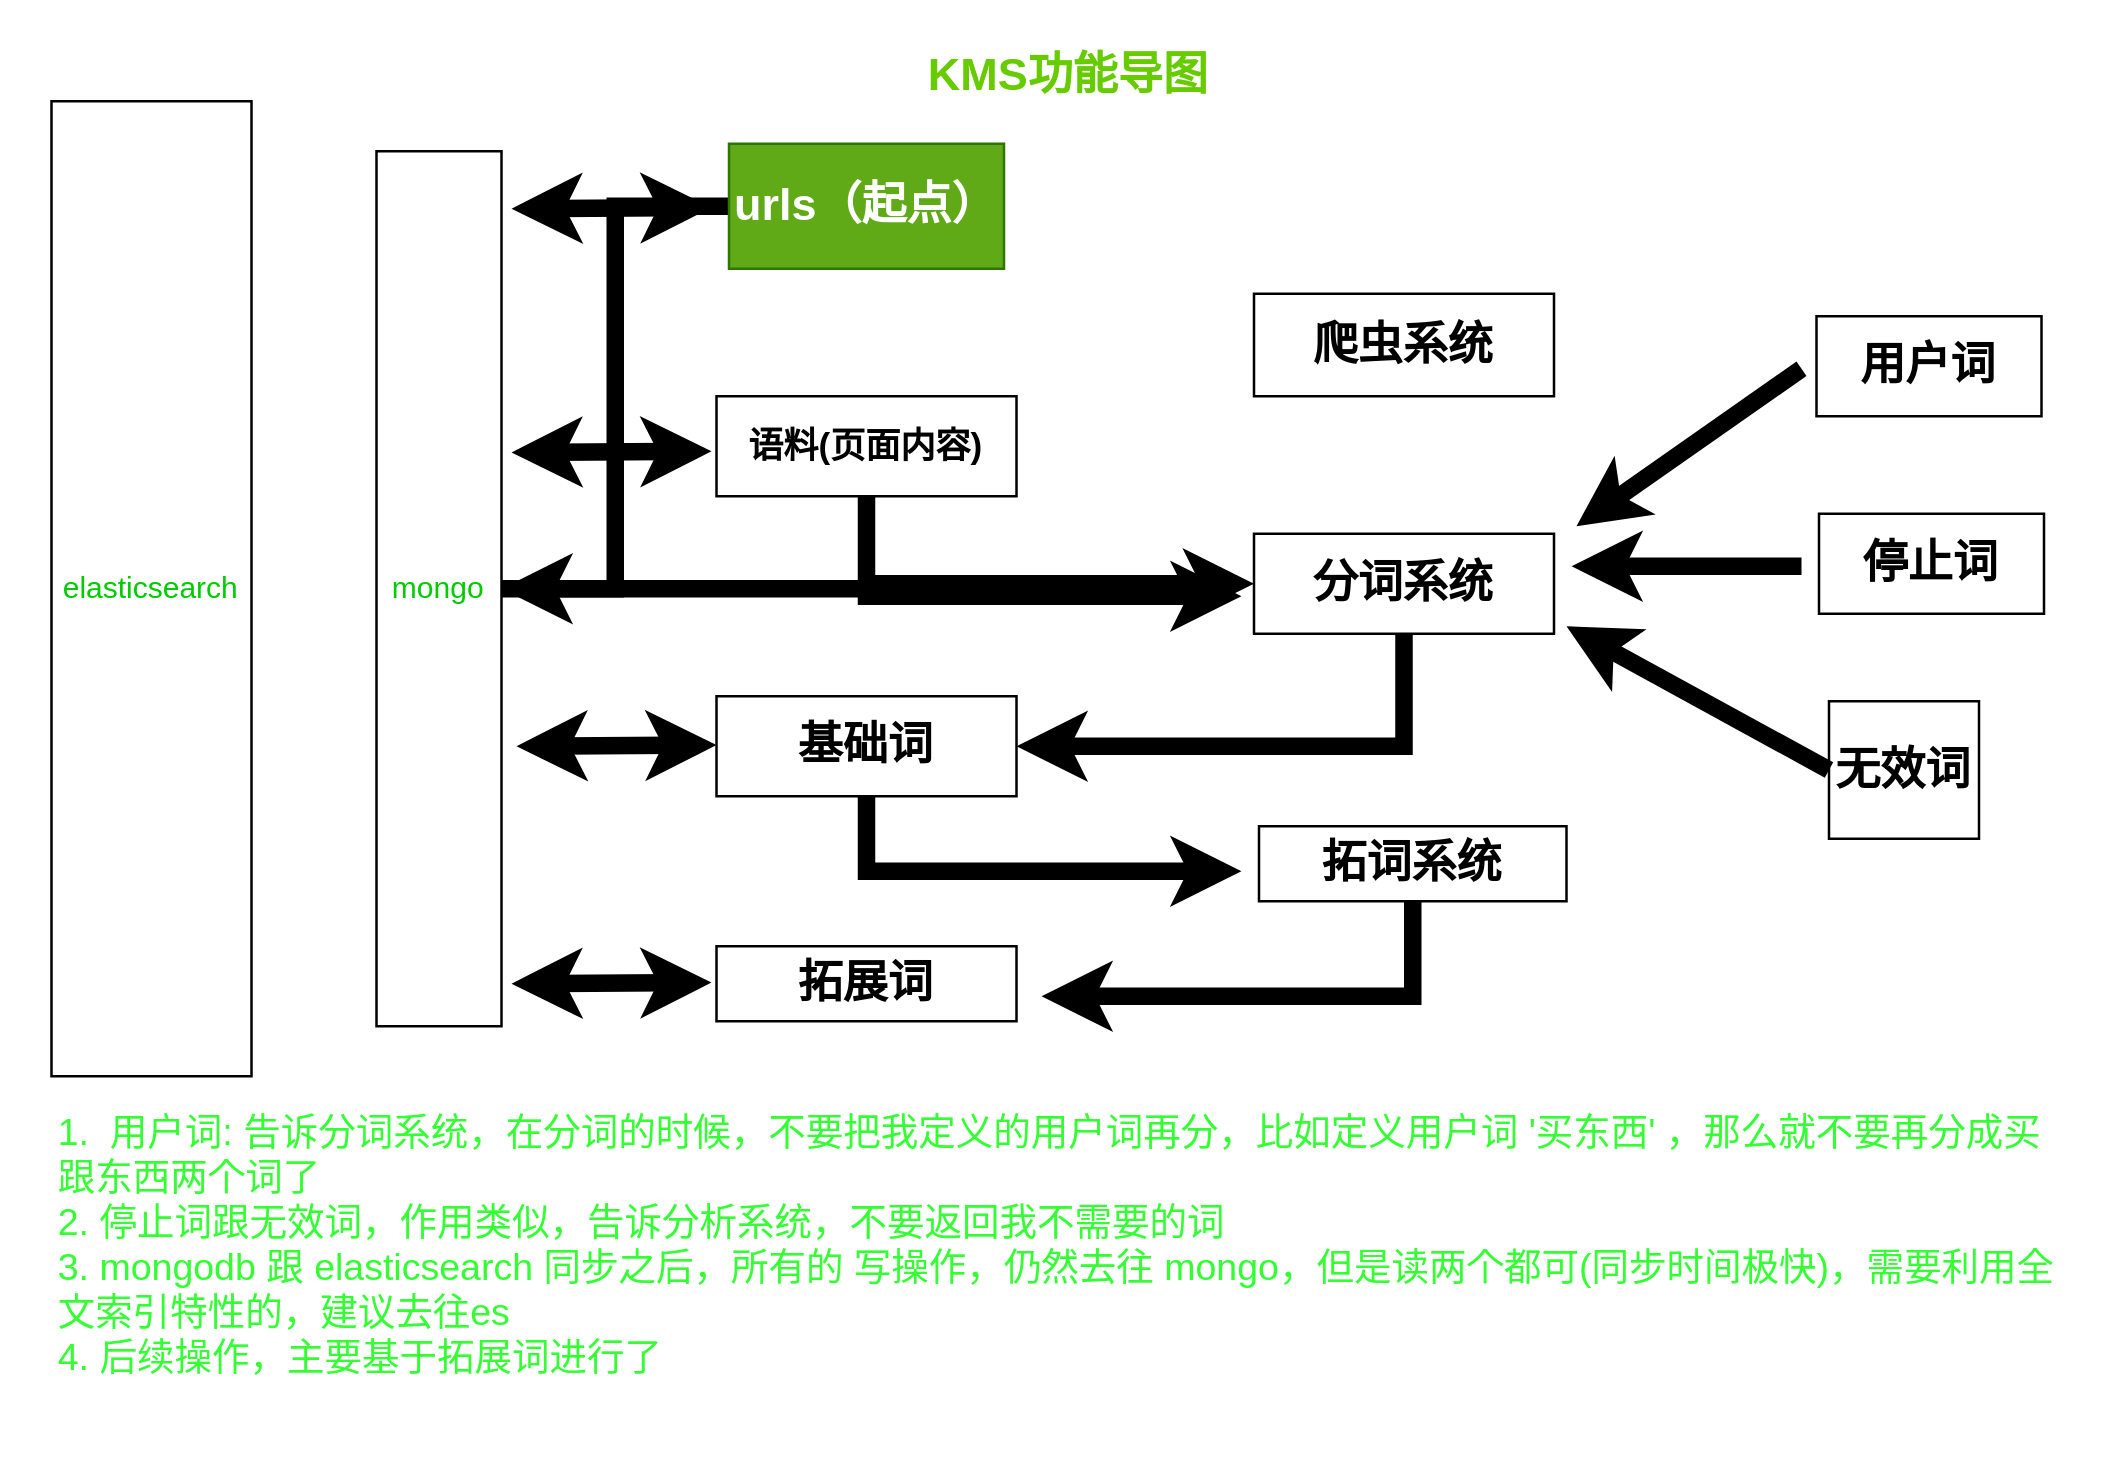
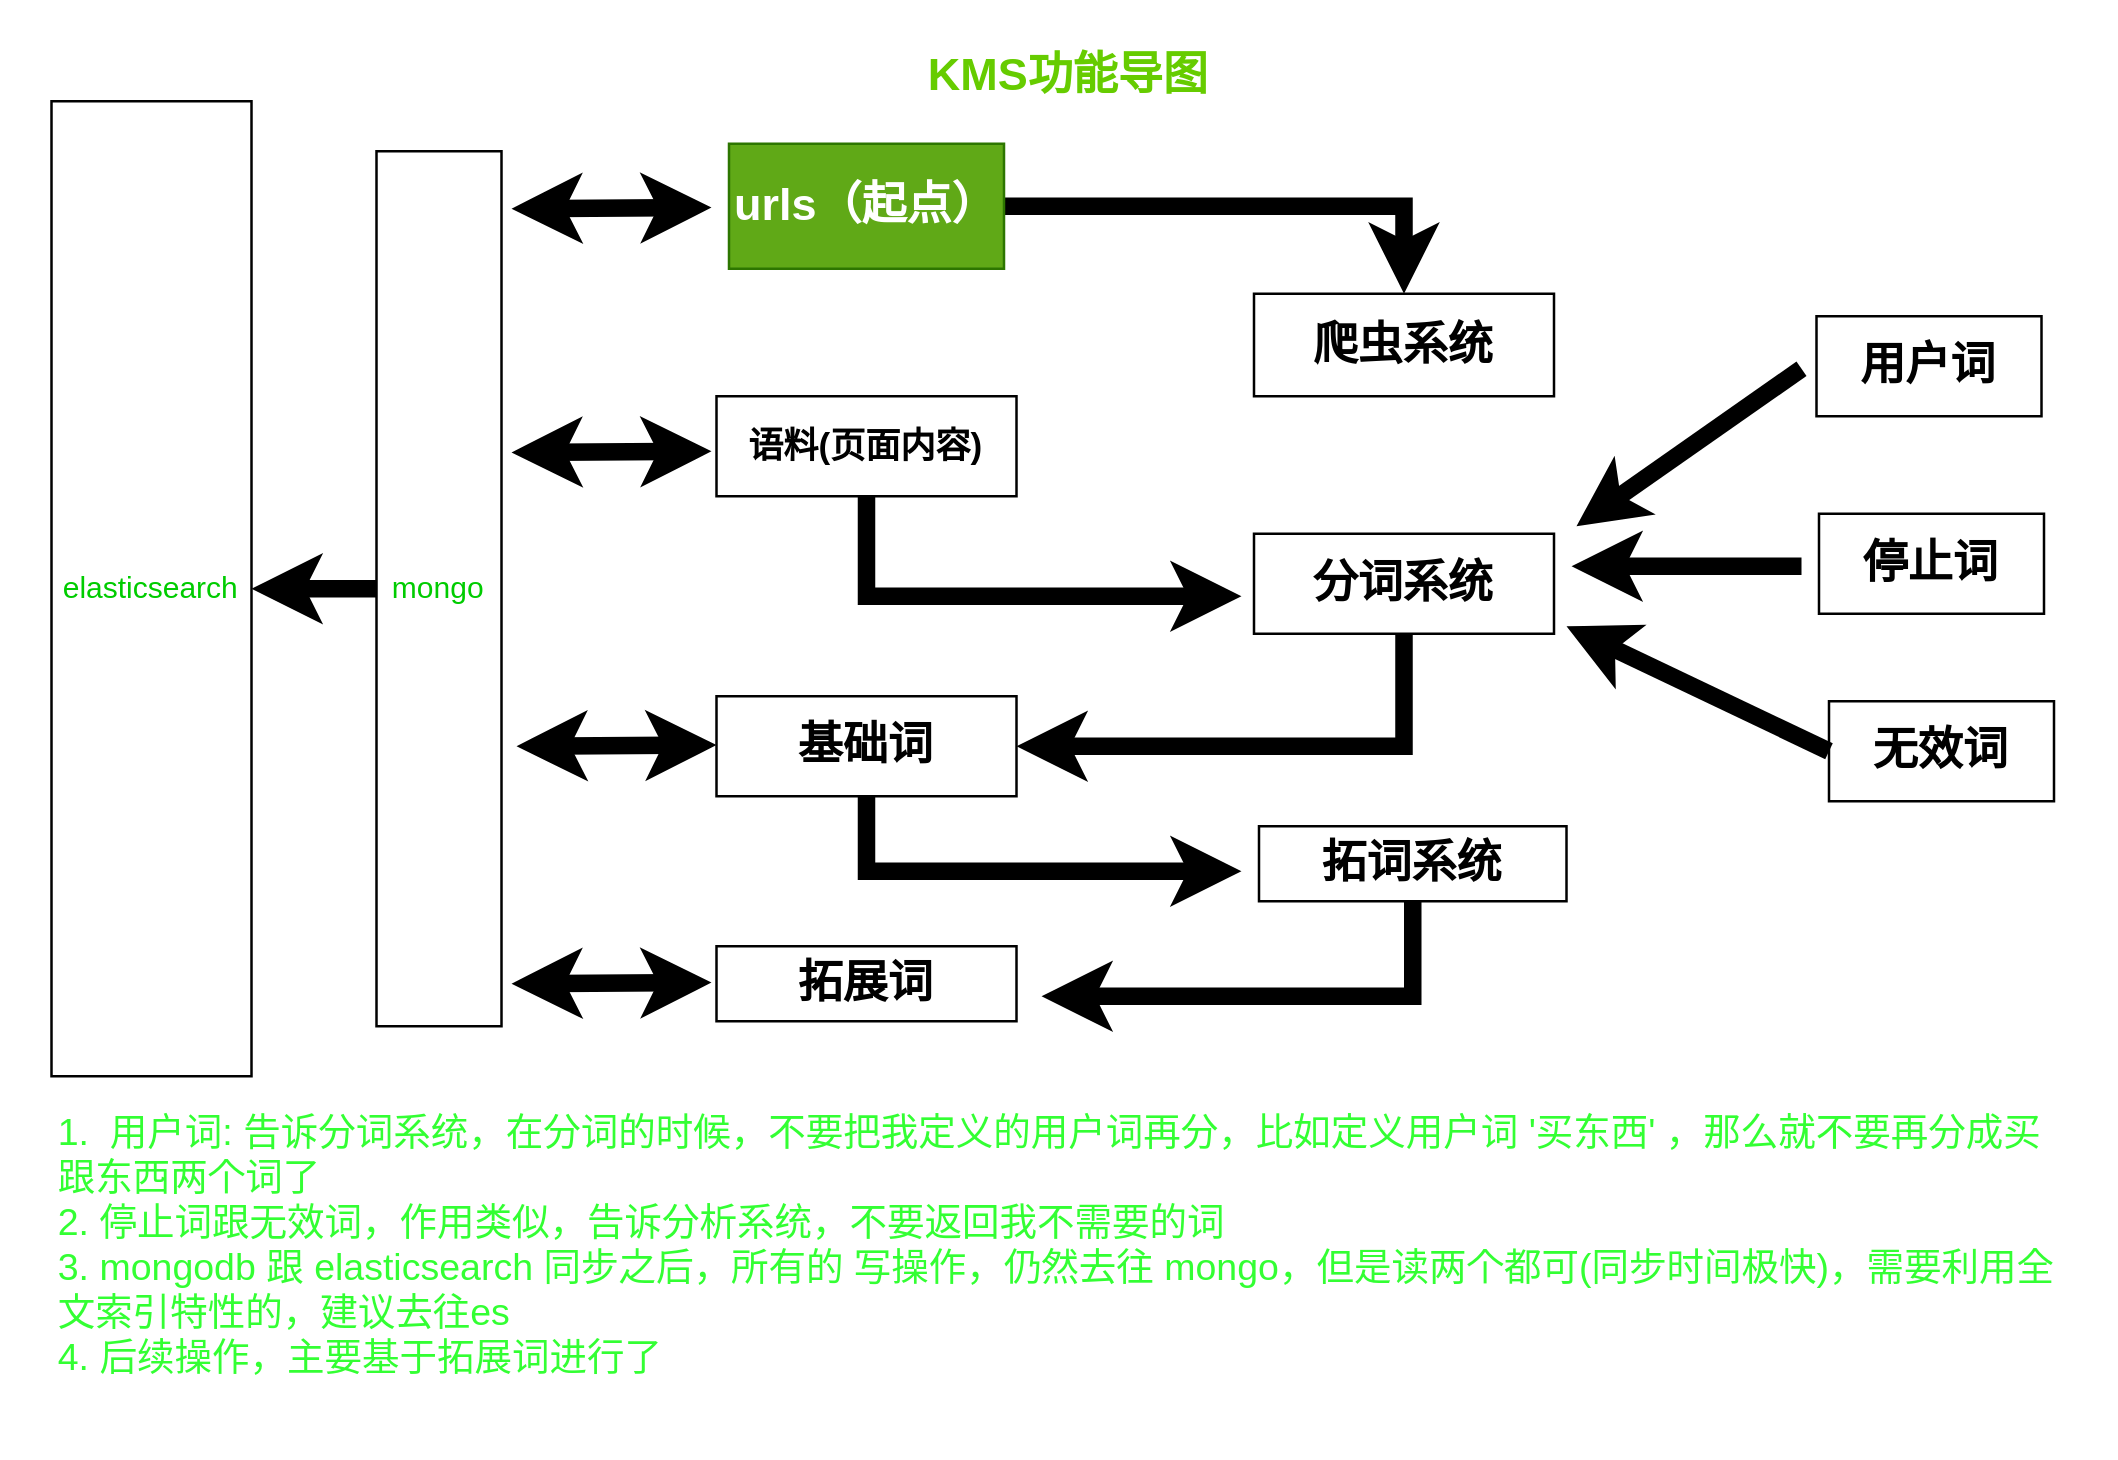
(615, 329) -> (1225, 206)
(1029, 584) -> (336, 589)
(1904, 770) -> (1941, 751)
